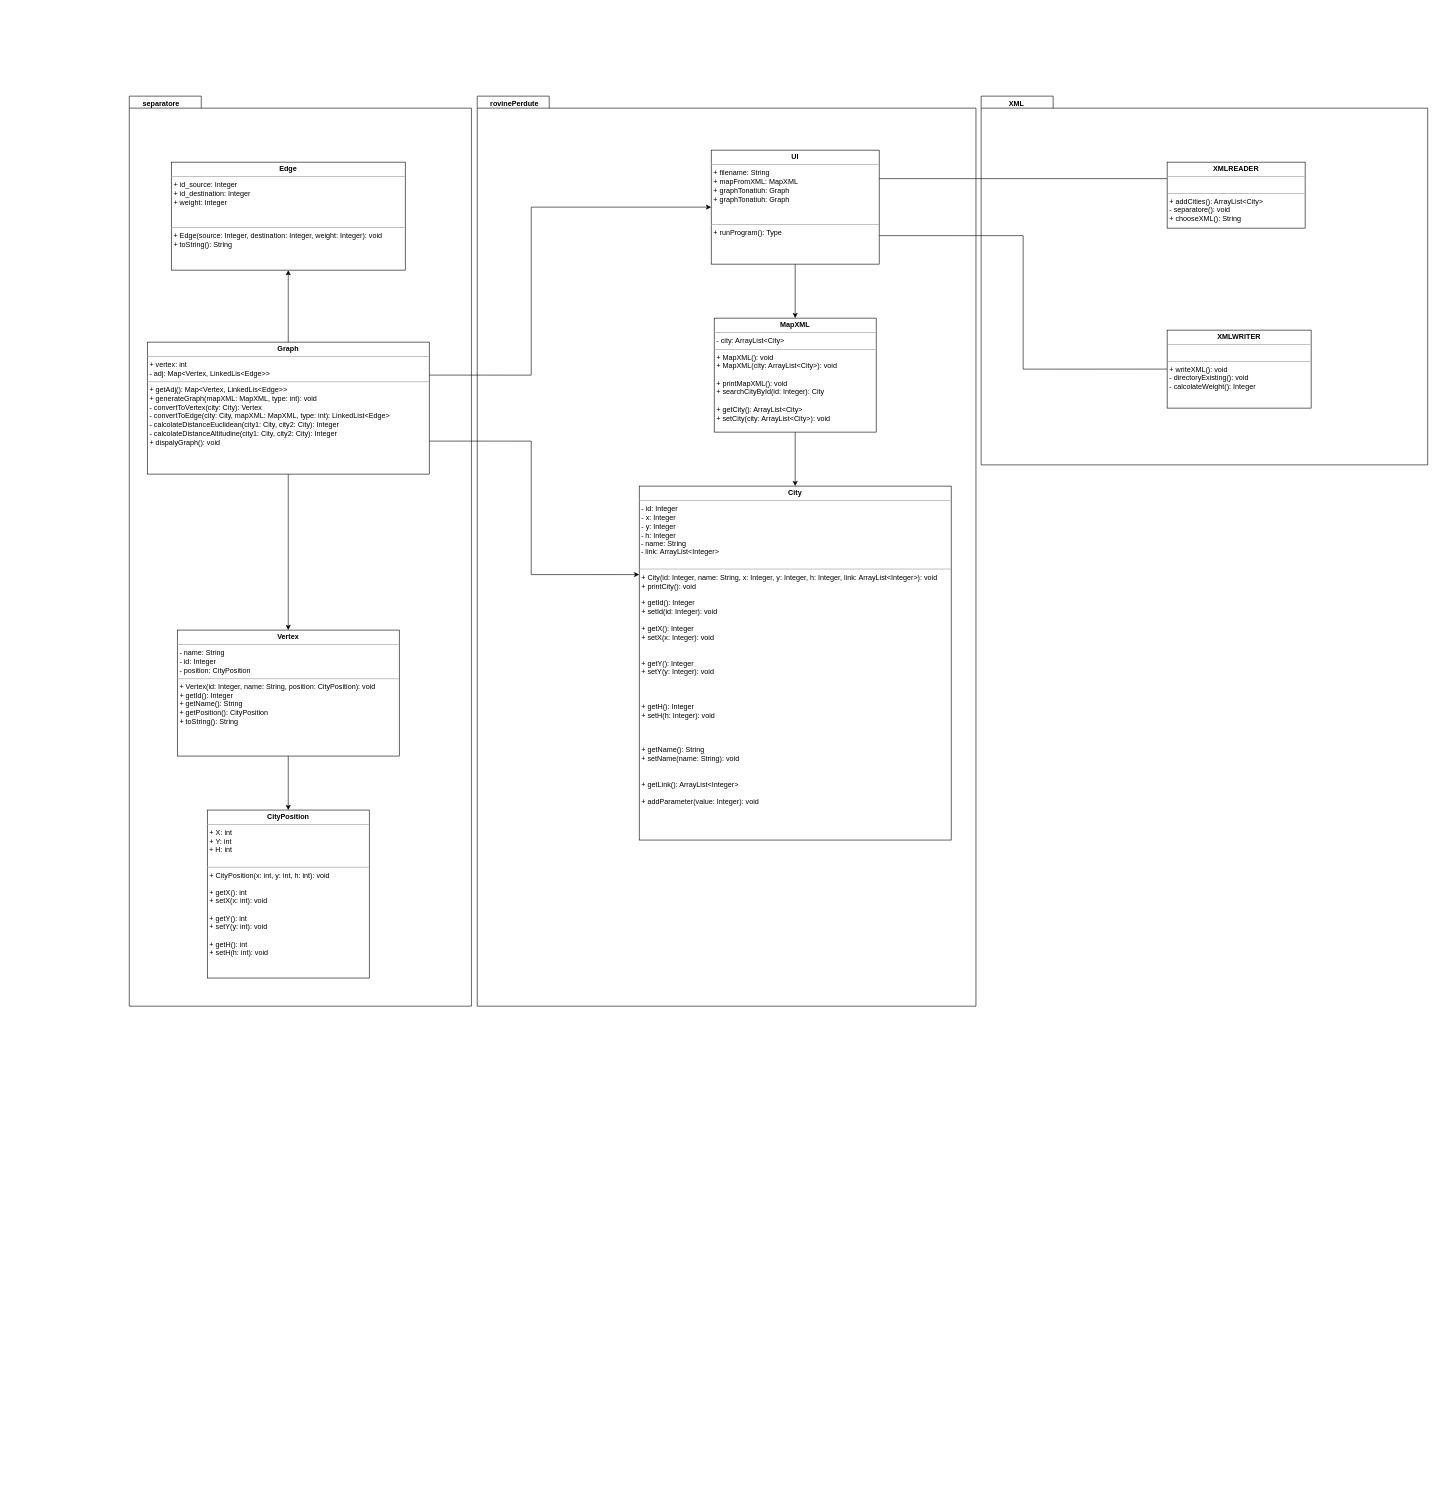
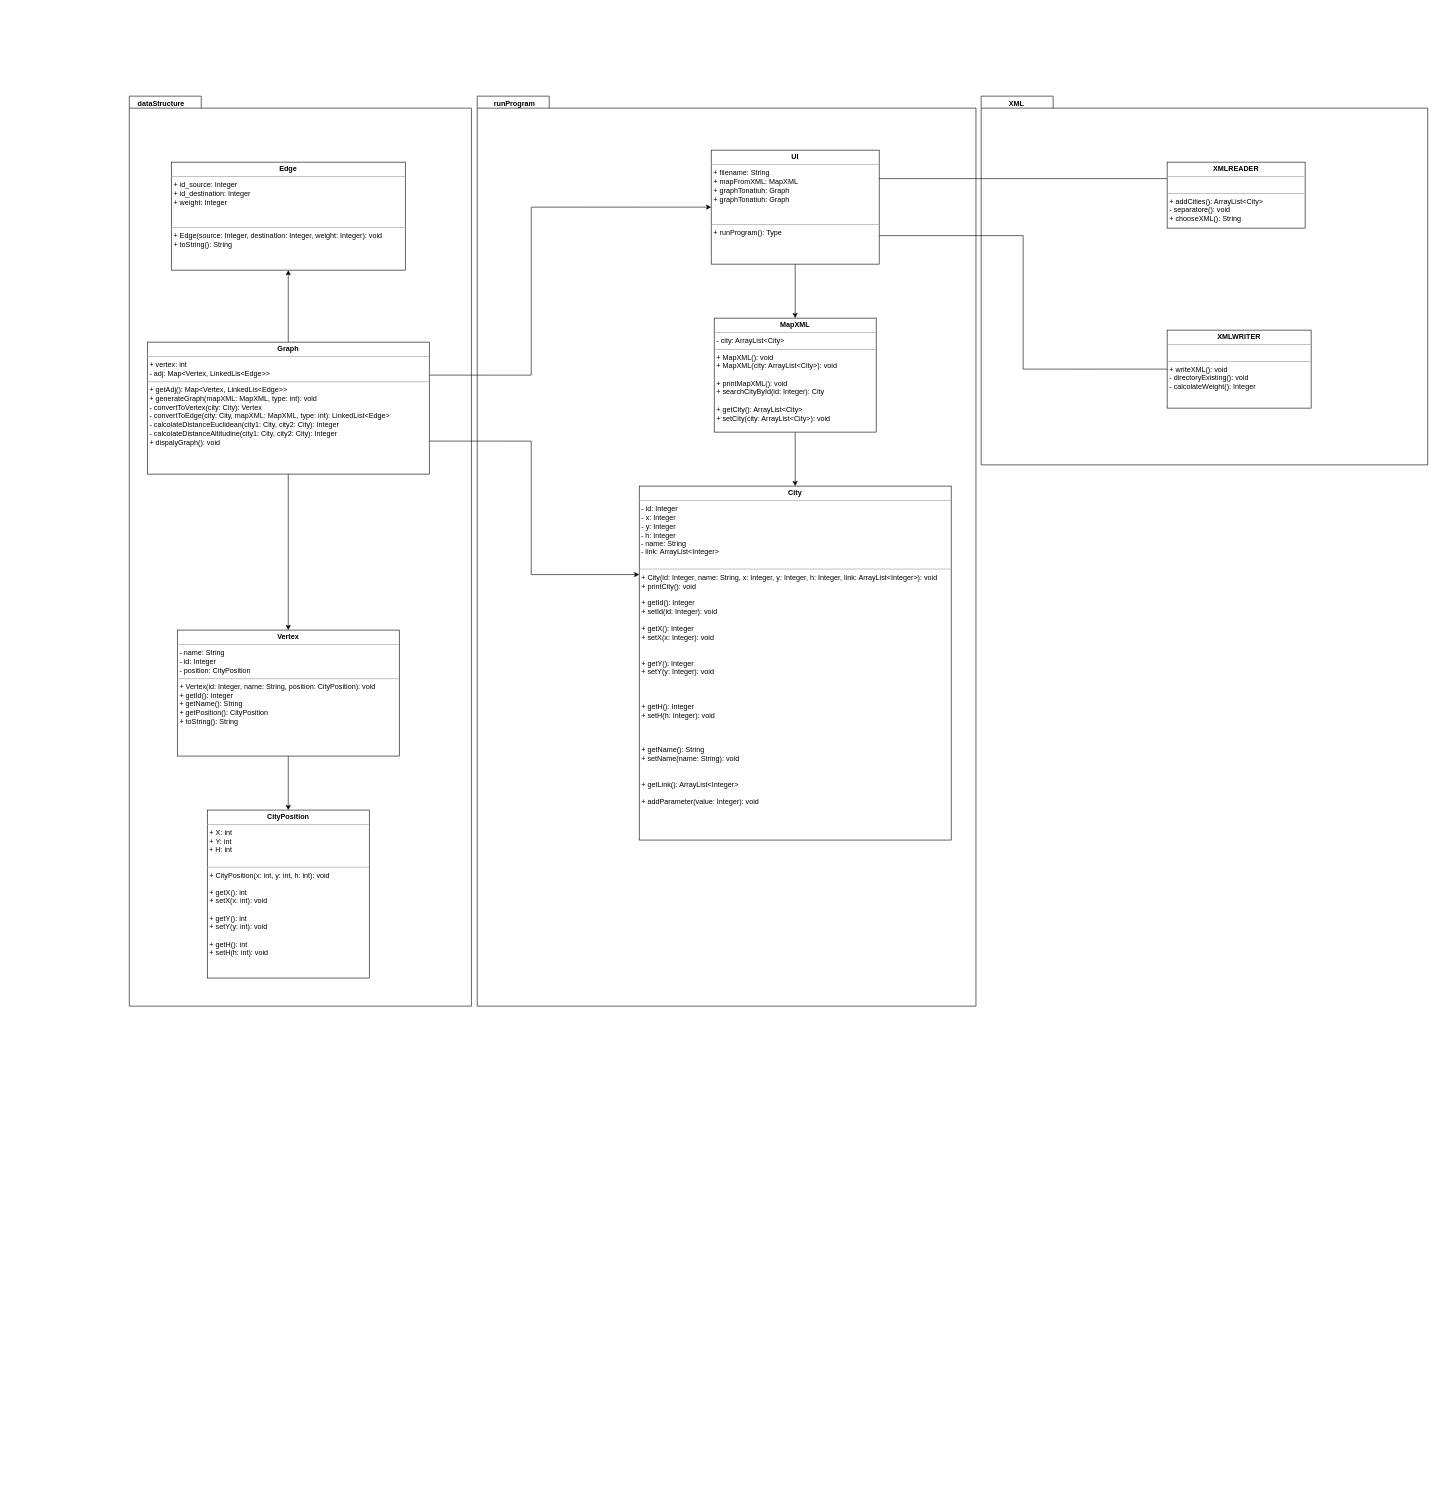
(161, 104) -> (161, 104)
(514, 104) -> (514, 104)
